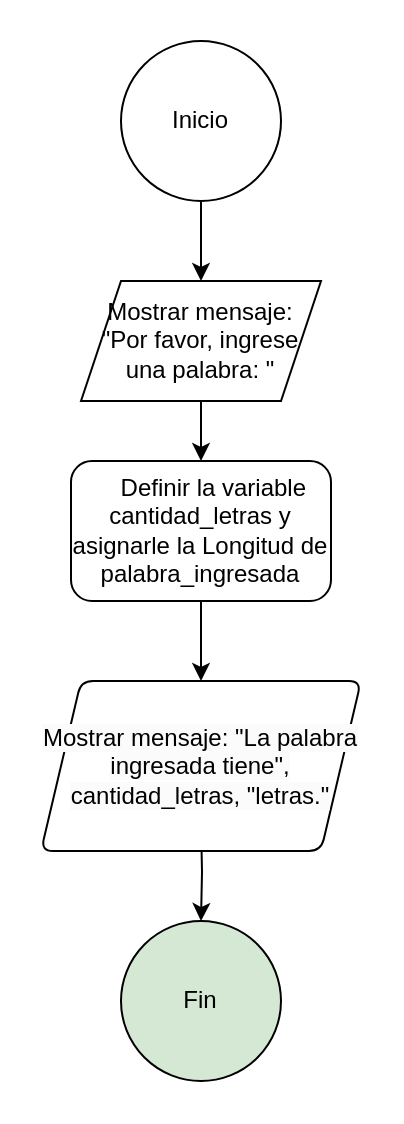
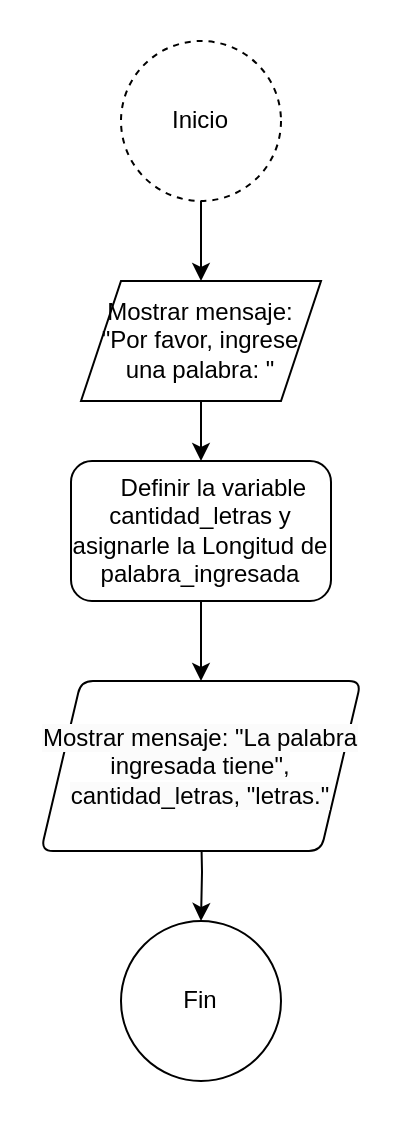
(201, 121) -> (201, 121)
(201, 1001) -> (201, 1001)
